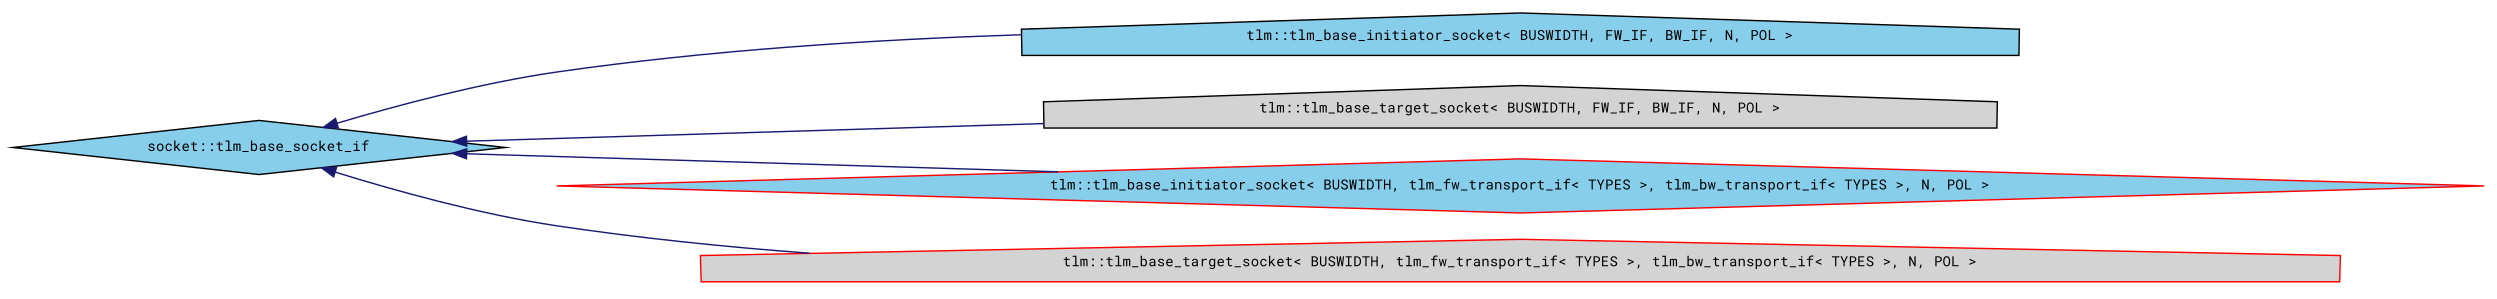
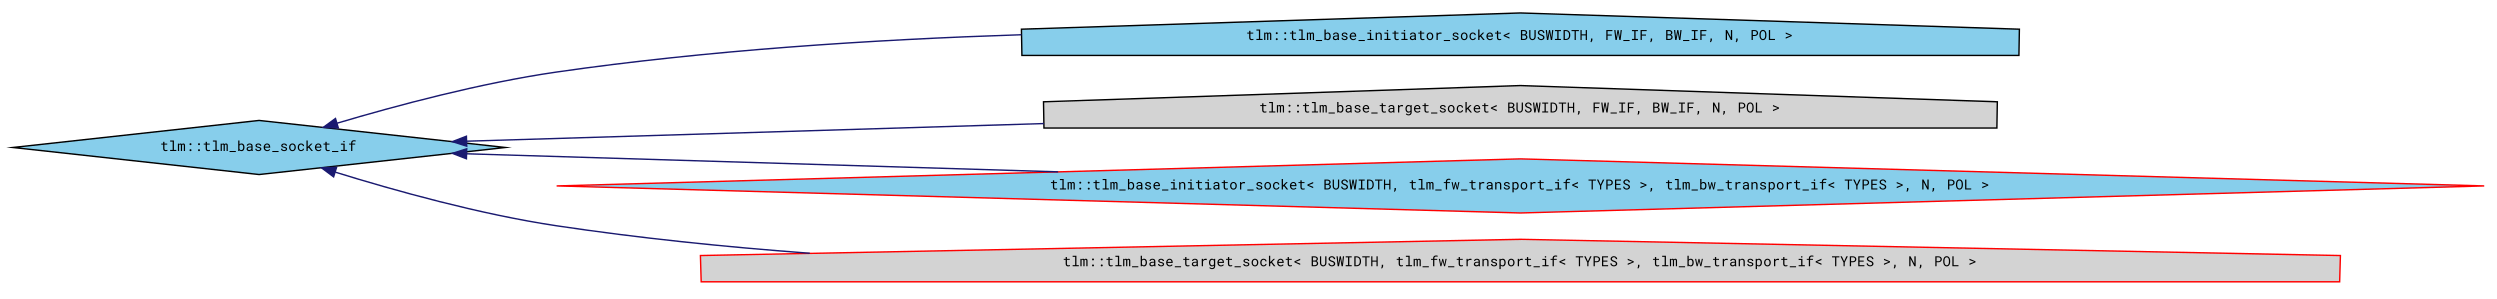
(259, 147) -> (259, 147)
